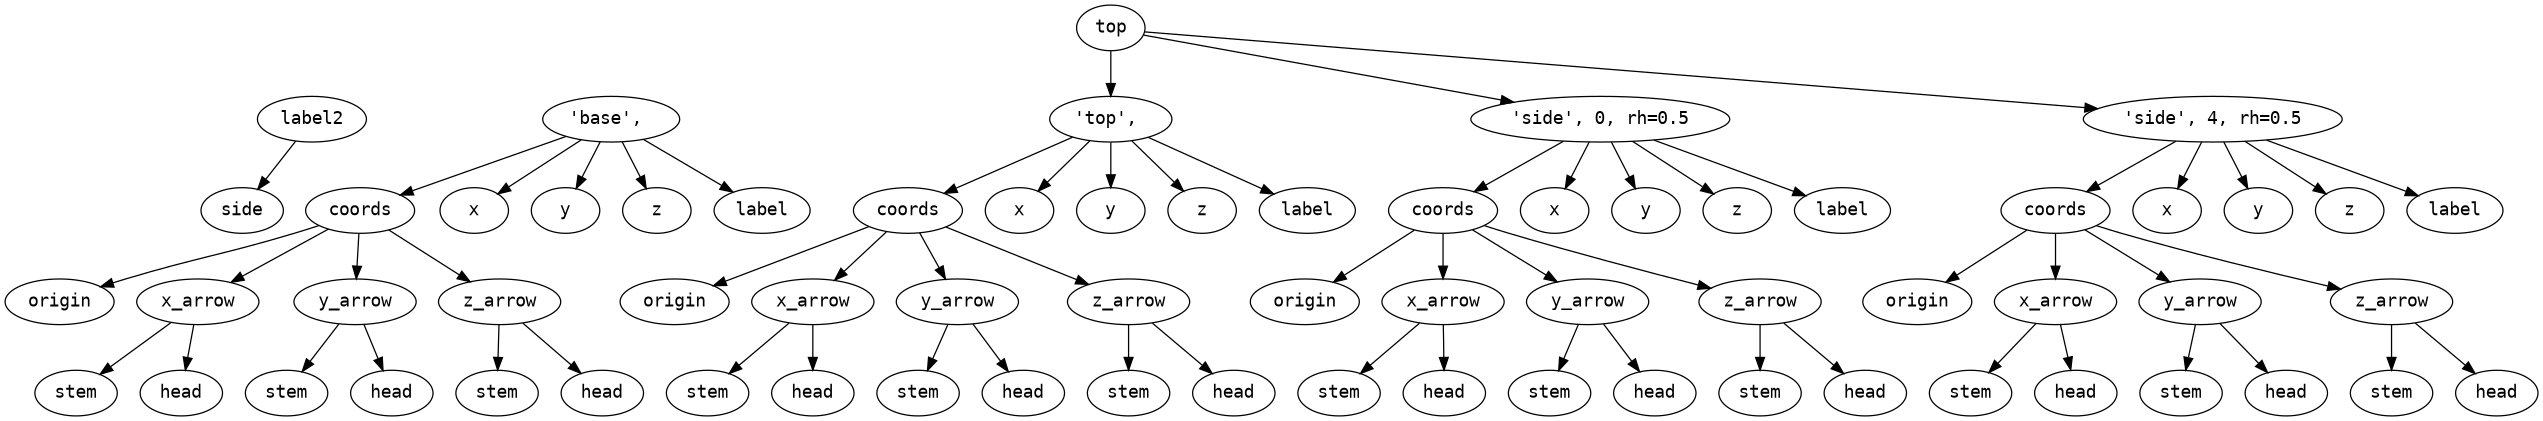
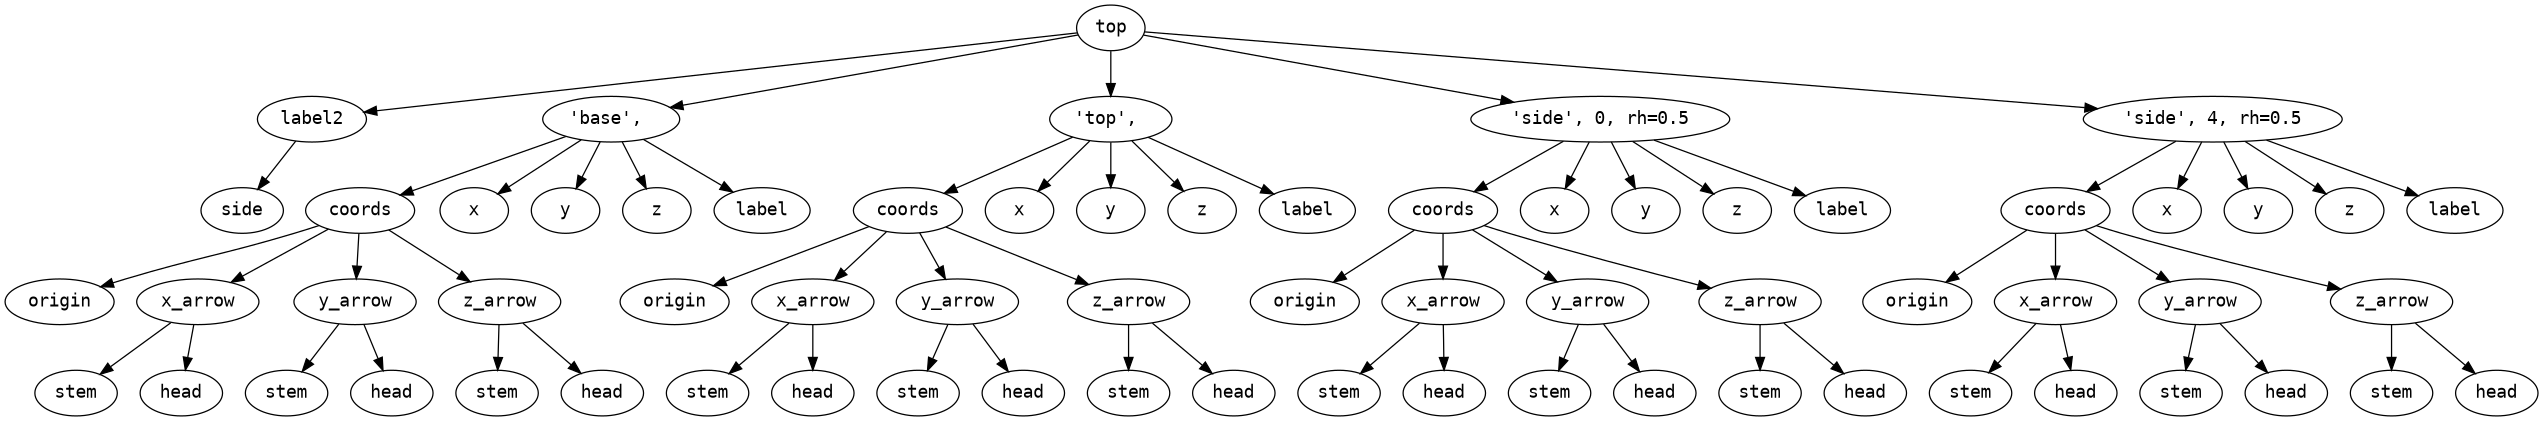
none -> (880, 70)
none -> (727, 72)
